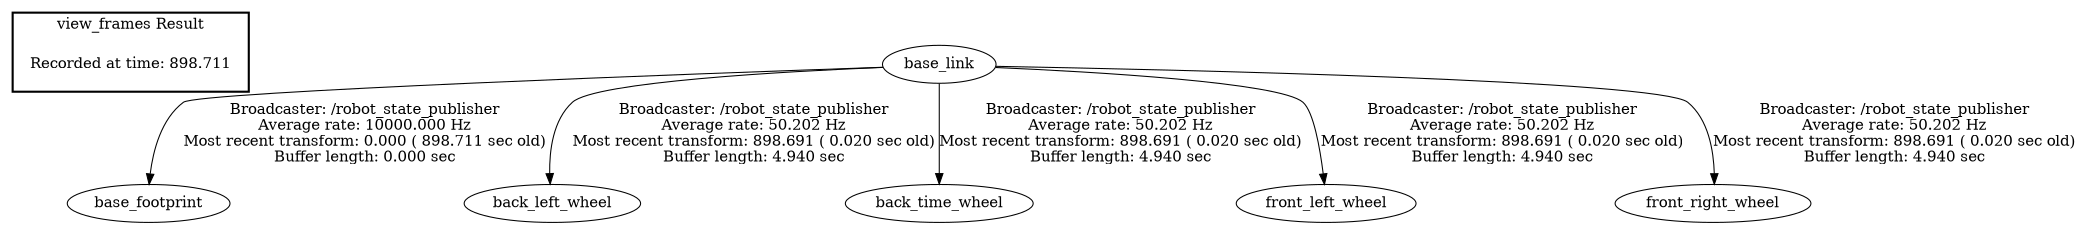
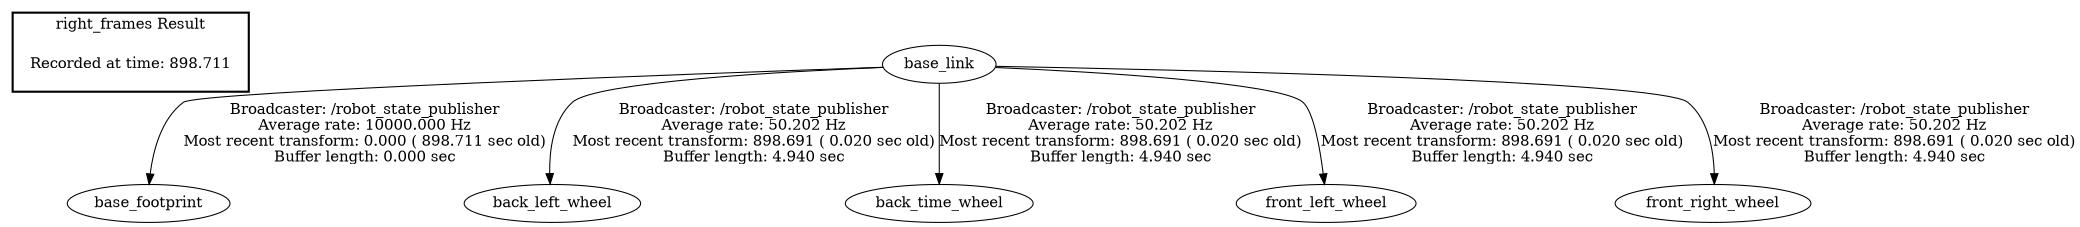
(131, 25) -> (131, 25)
